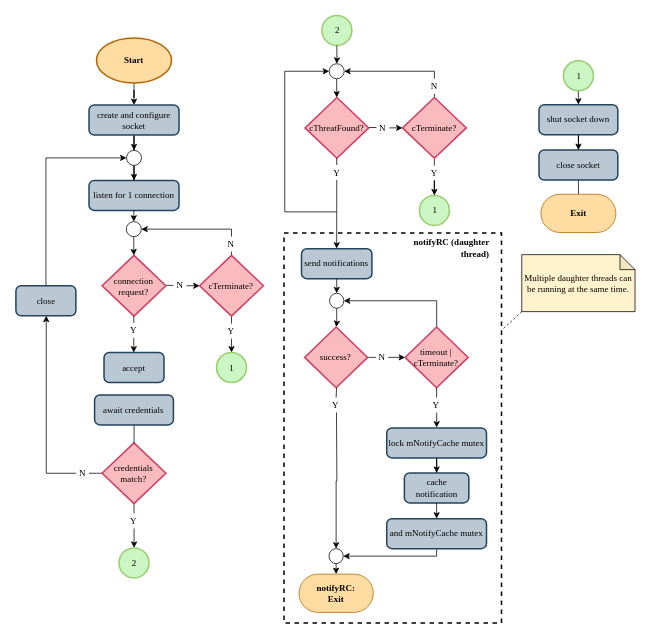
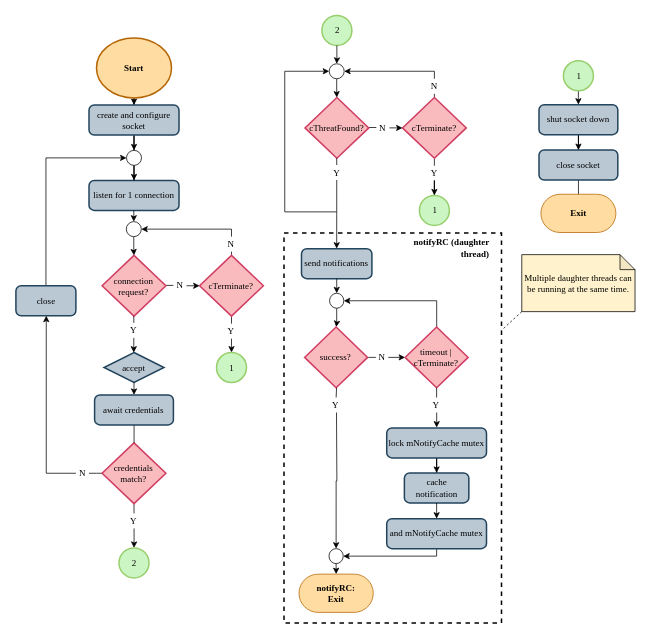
(134, 60) -> (134, 68)
(134, 368) -> (134, 368)
none -> (134, 387)
